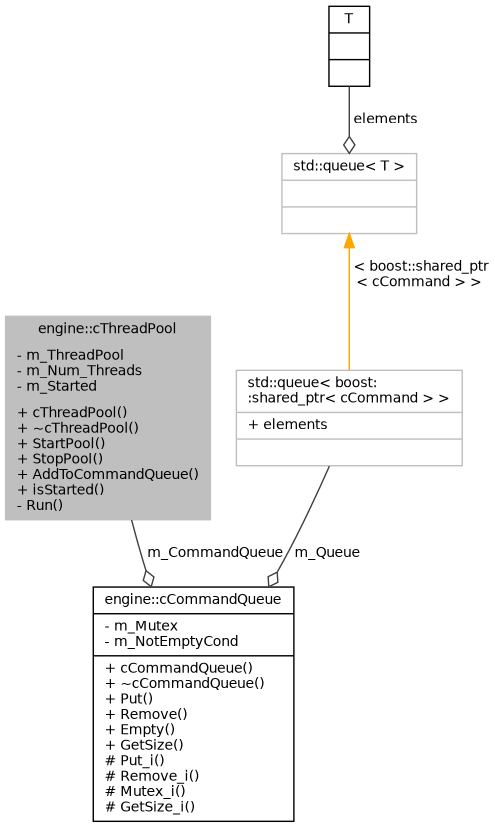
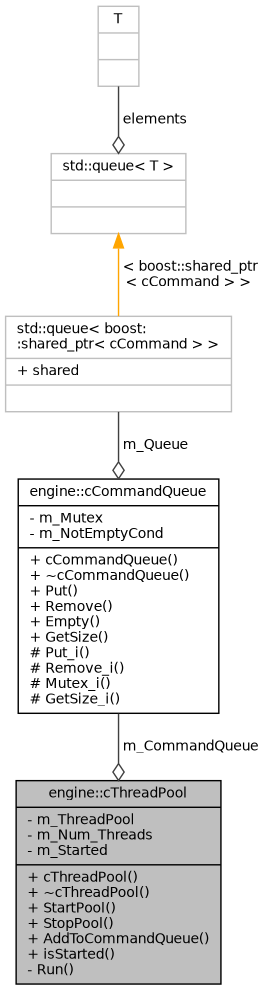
(349, 46) -> (119, 46)
(108, 418) -> (119, 882)
(288, 425) -> (48, 371)
(139, 545) -> (119, 739)
